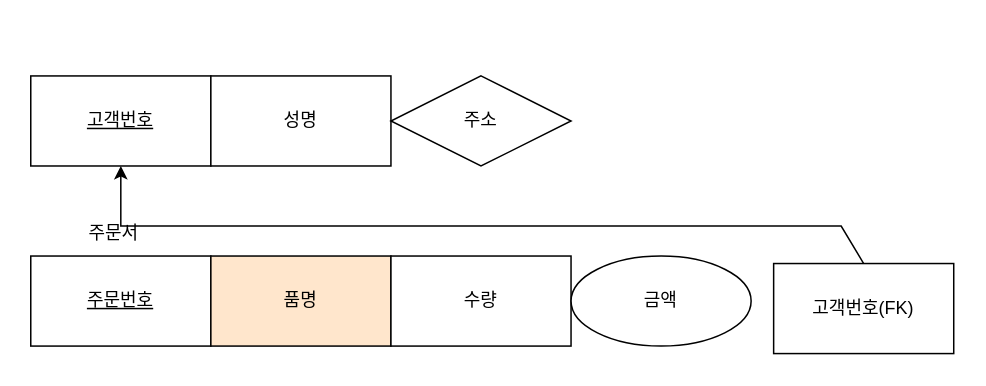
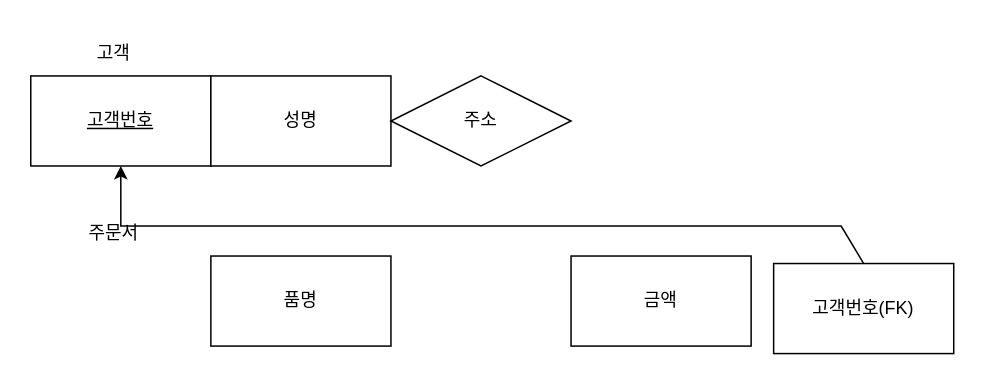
none -> (113, 53)
(121, 301) -> none
(301, 301) -> (301, 301)
(481, 301) -> none
(661, 301) -> (661, 301)
